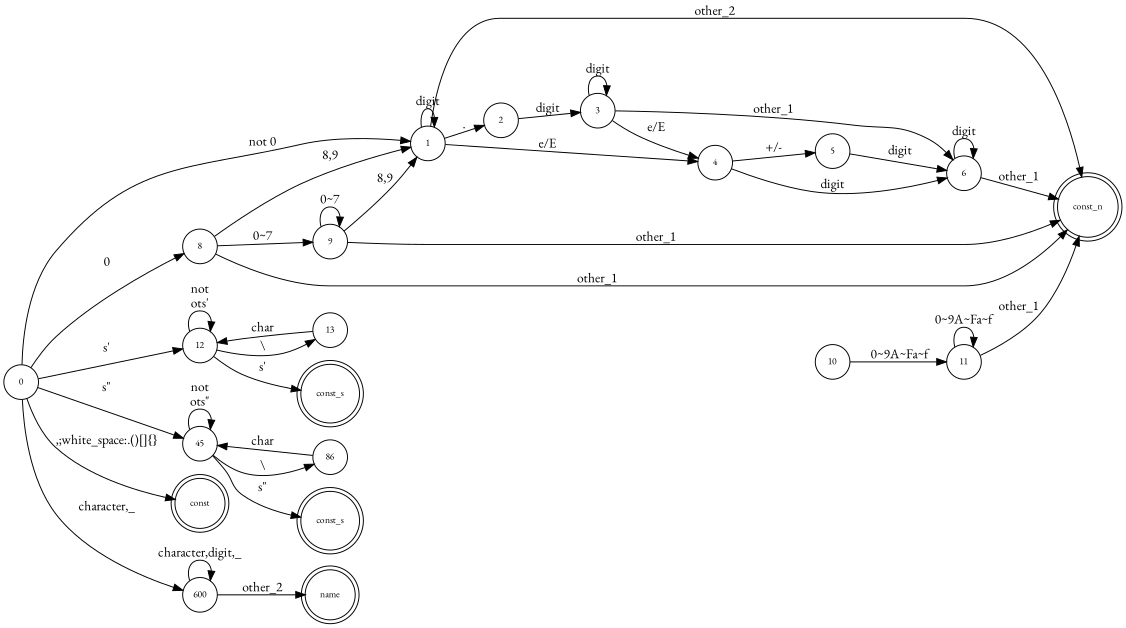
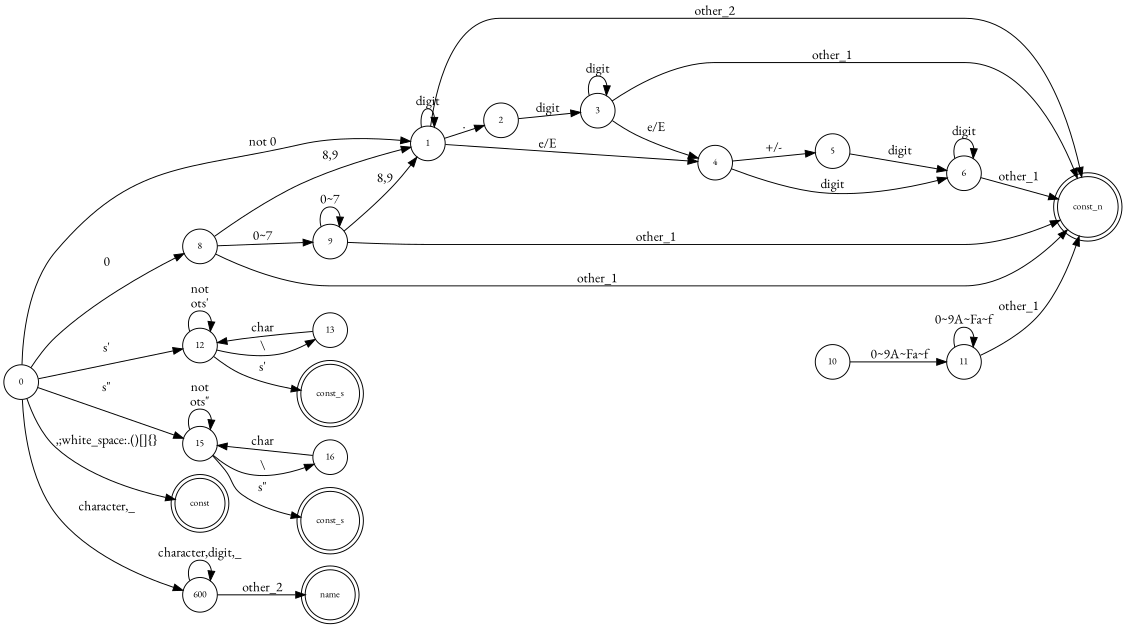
(784, 118) -> (865, 63)
(200, 444) -> (200, 444)
(330, 457) -> (330, 457)
